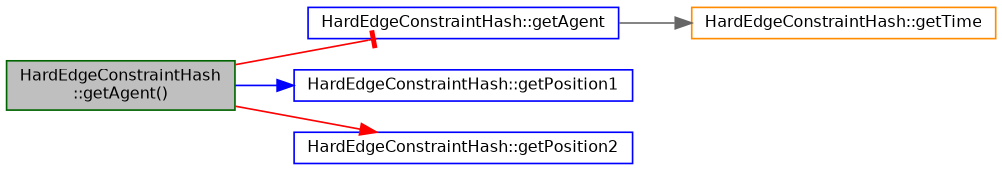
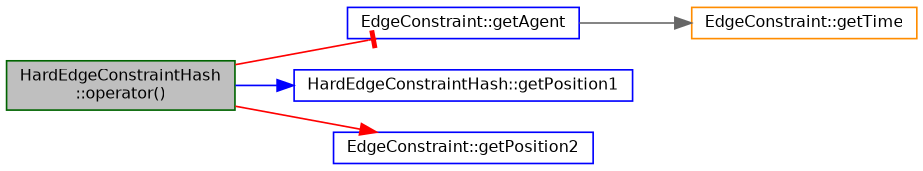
(463, 23) -> (463, 23)
(844, 23) -> (804, 23)
(121, 85) -> (121, 85)
(463, 148) -> (463, 148)
